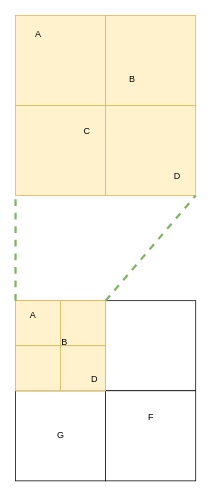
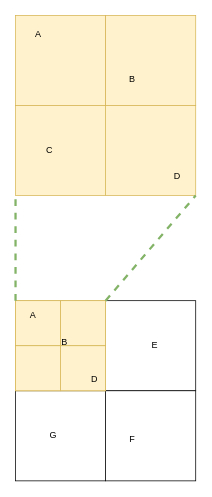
(87, 132) -> (49, 150)
none -> (154, 345)
(150, 417) -> (132, 439)
(60, 435) -> (53, 435)
